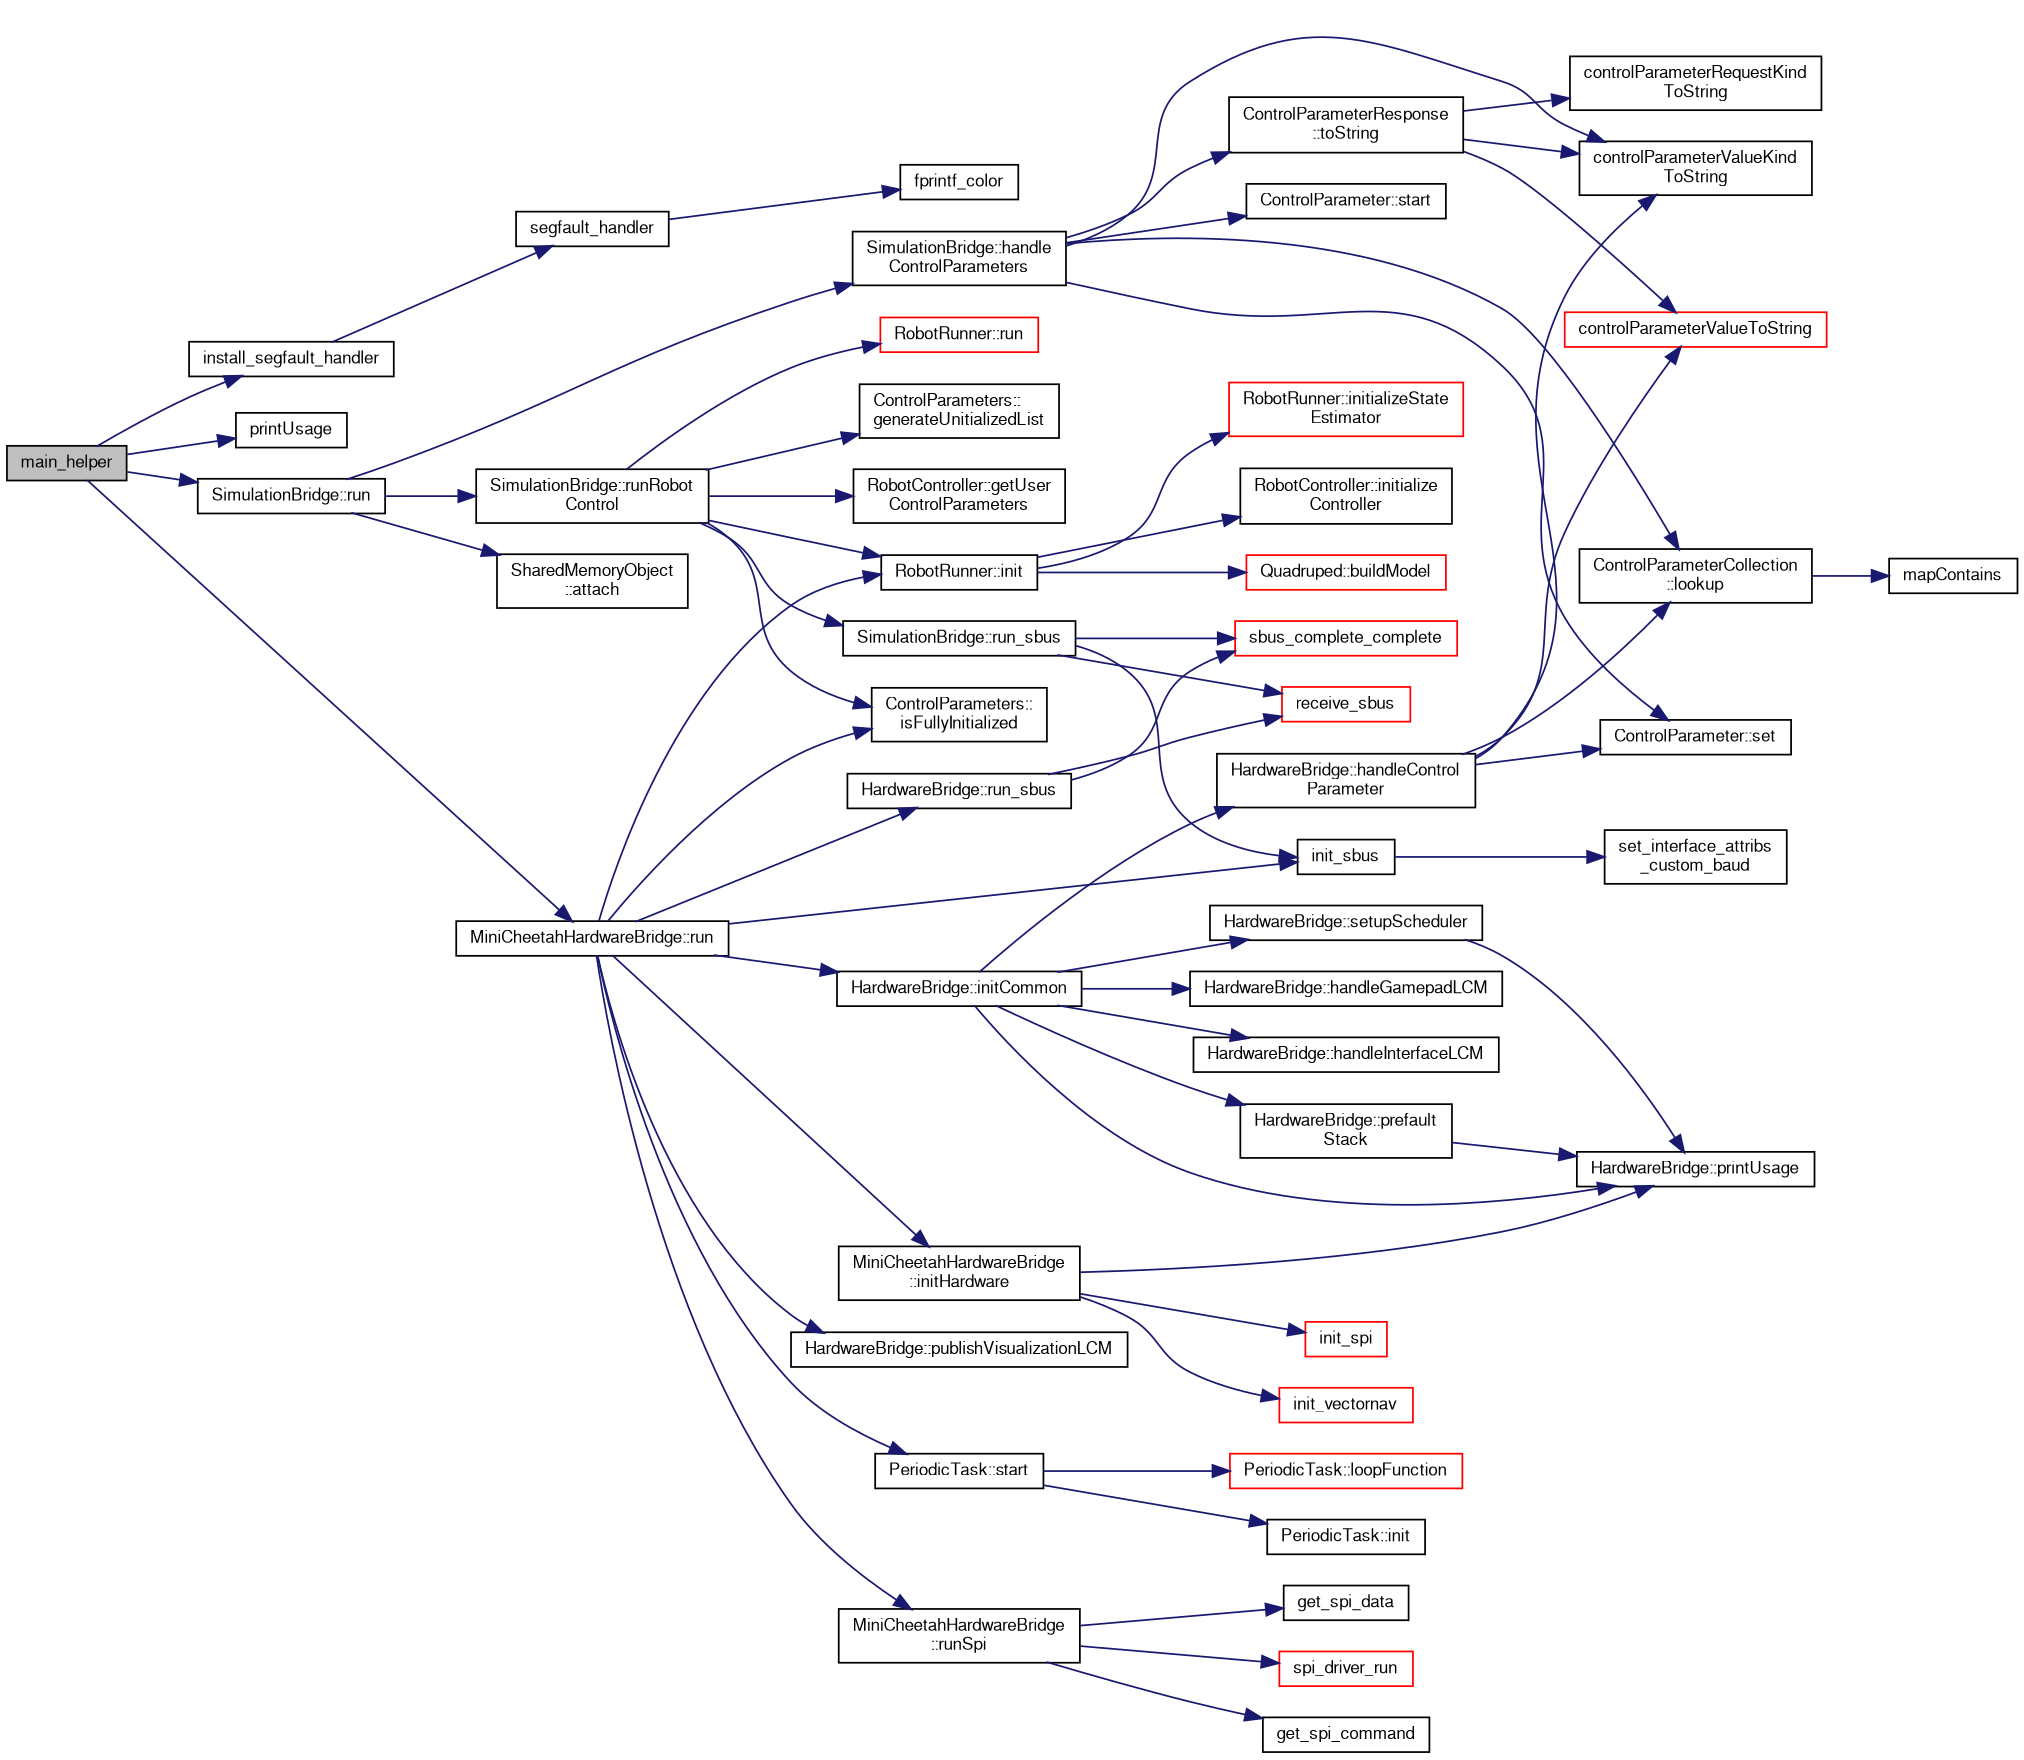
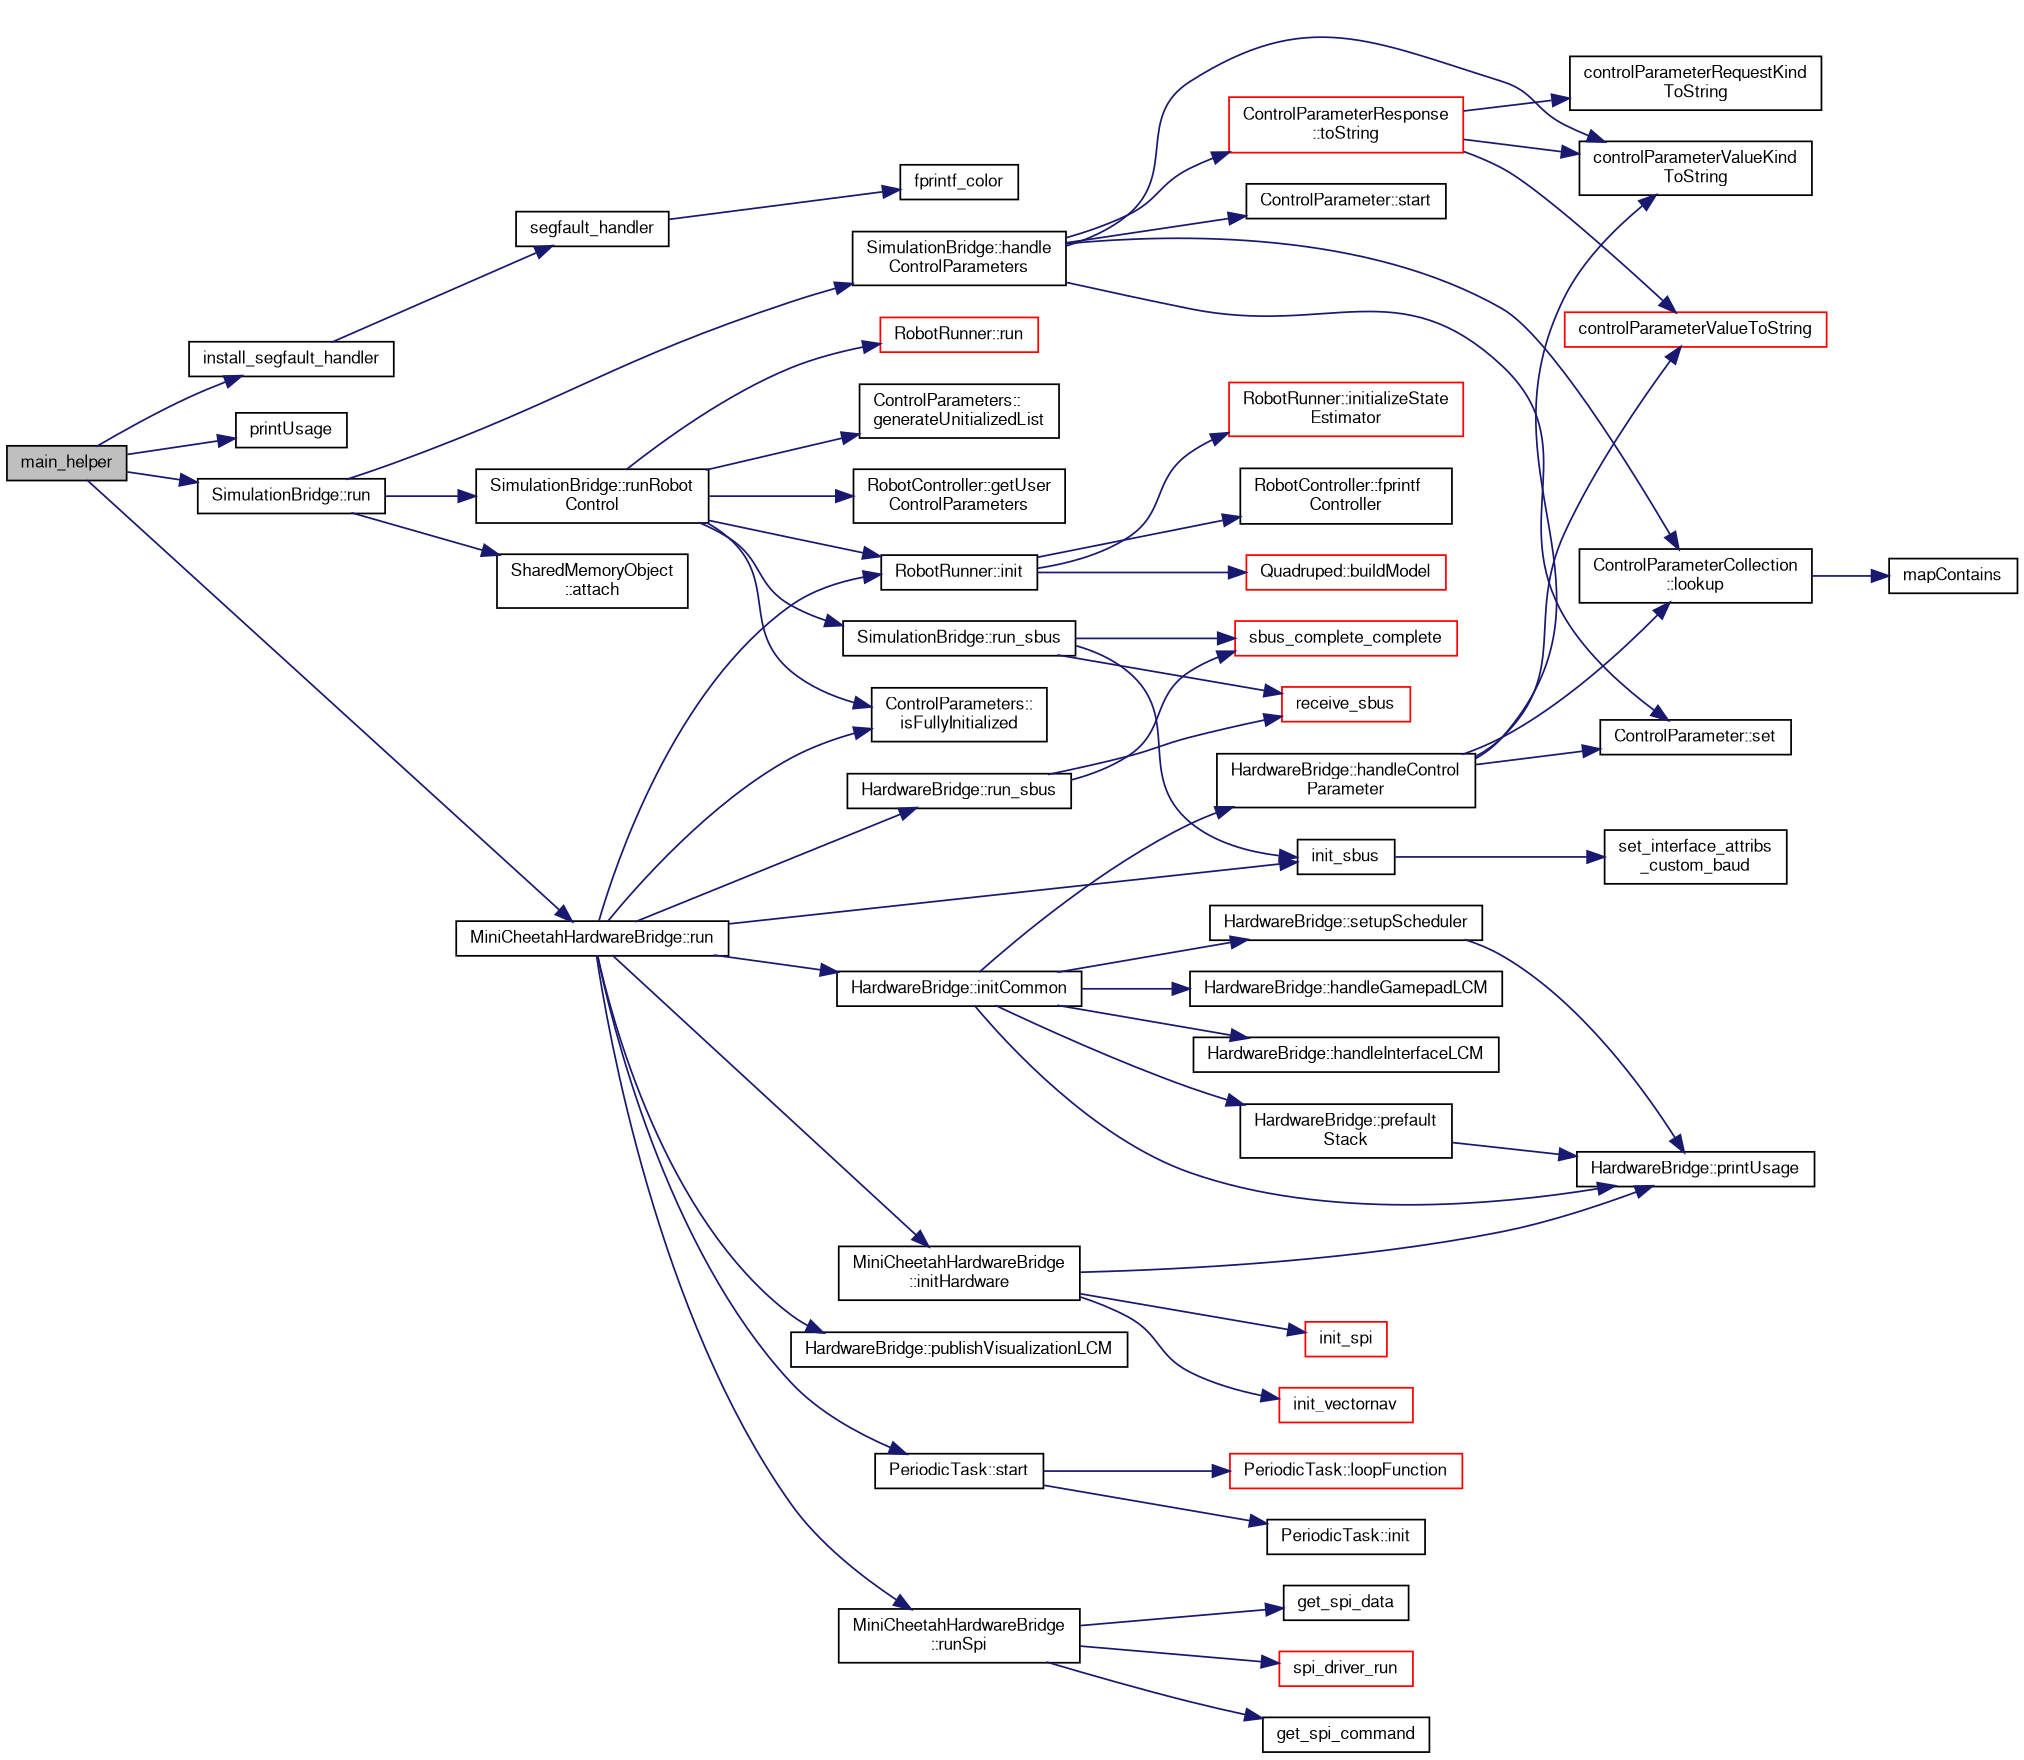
(1346, 125) -> (1346, 125)
(1346, 496) -> (1346, 496)
